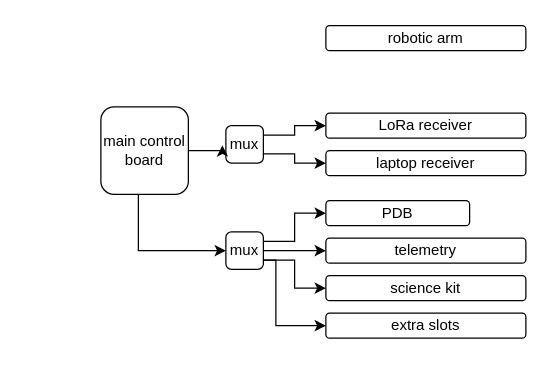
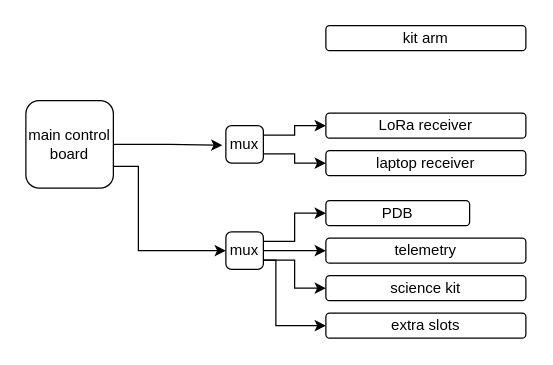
(426, 38) -> (426, 38)
(144, 151) -> (69, 144)
